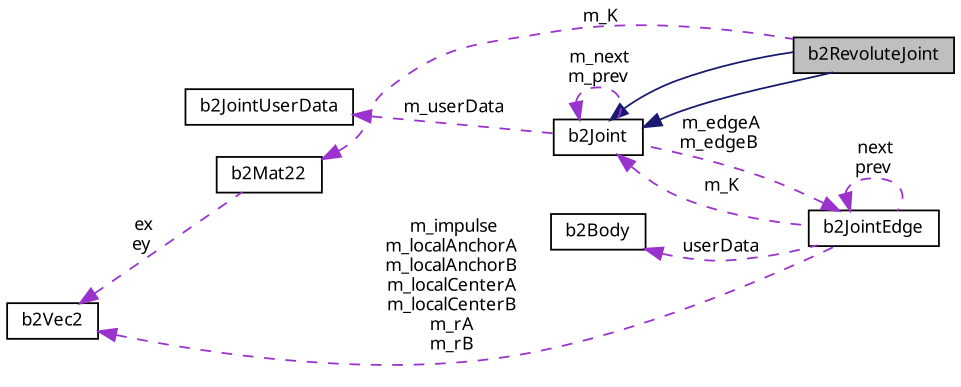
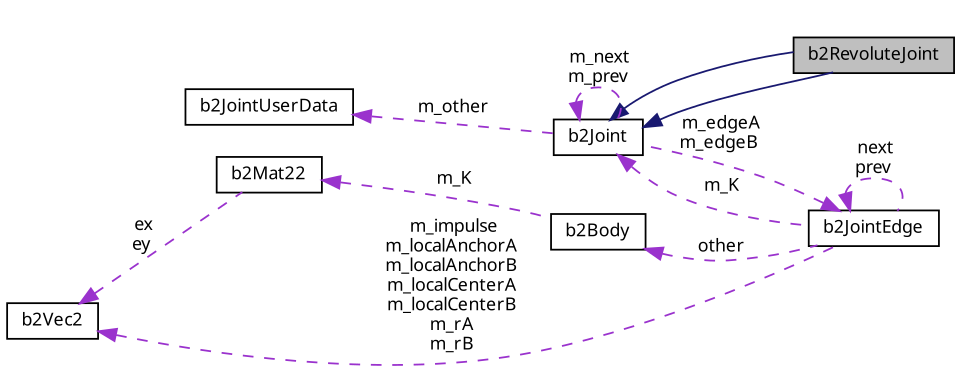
(544, 33) -> (446, 197)
(452, 108) -> (452, 108)
(720, 247) -> (720, 247)
